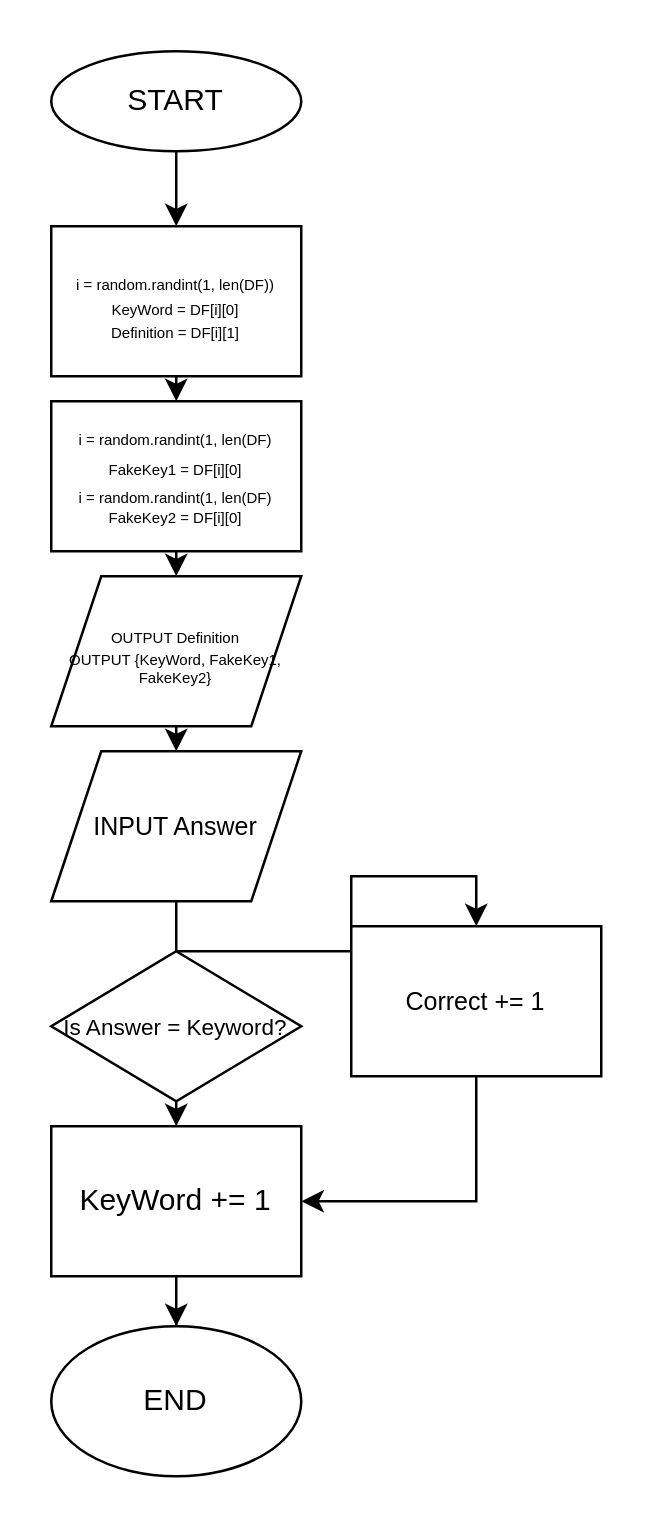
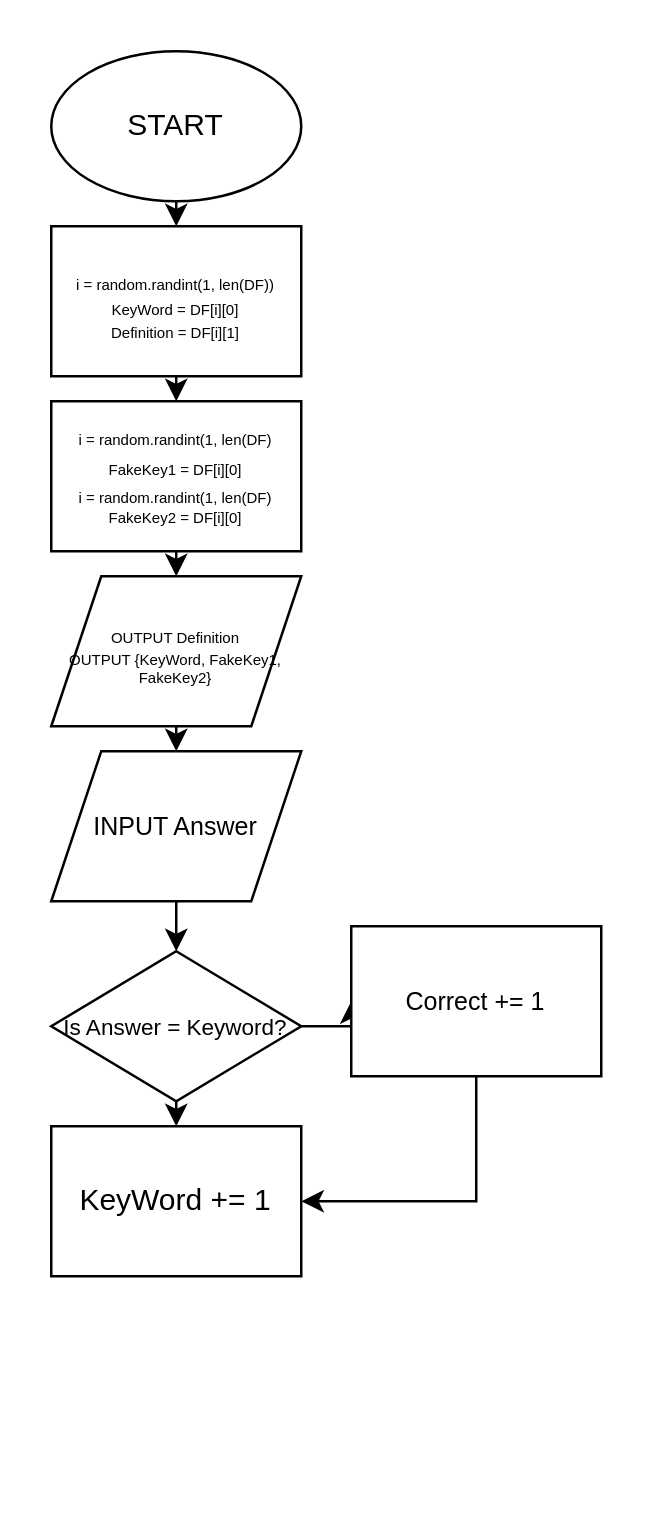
(176, 101) -> (176, 126)
(405, 876) -> (176, 933)
none -> (330, 1026)
(176, 1309) -> none
(176, 1401) -> none
